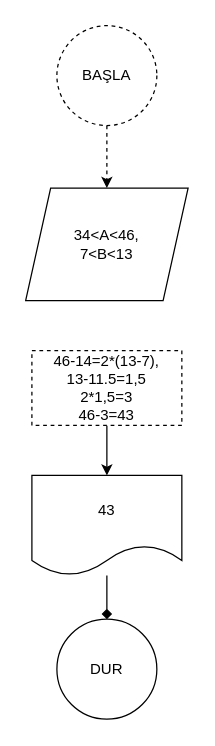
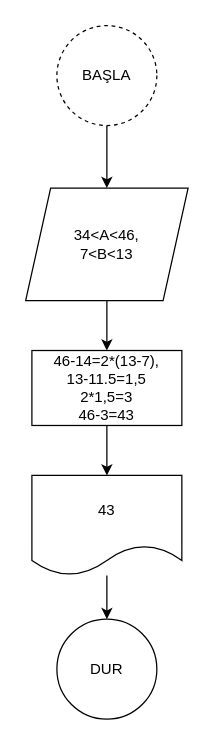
(107, 153) -> (107, 153)
none -> (107, 322)
(107, 388) -> (107, 388)
(107, 608) -> (107, 609)
